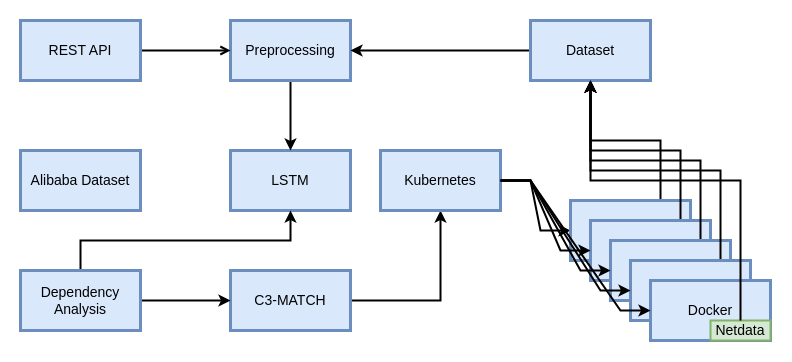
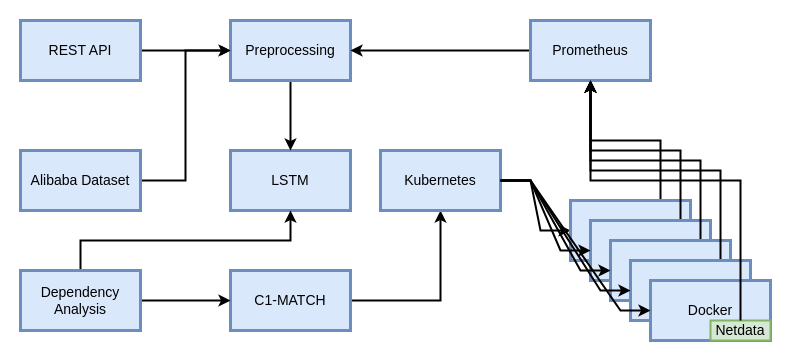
(591, 51) -> (591, 51)
none -> (186, 139)
(291, 301) -> (291, 301)
